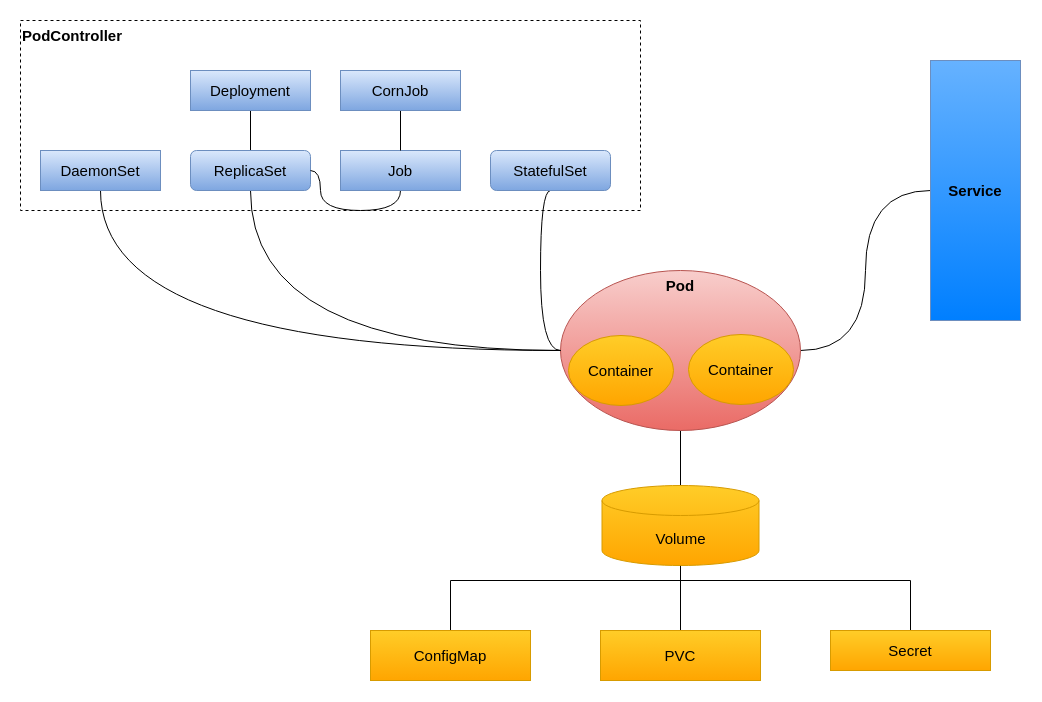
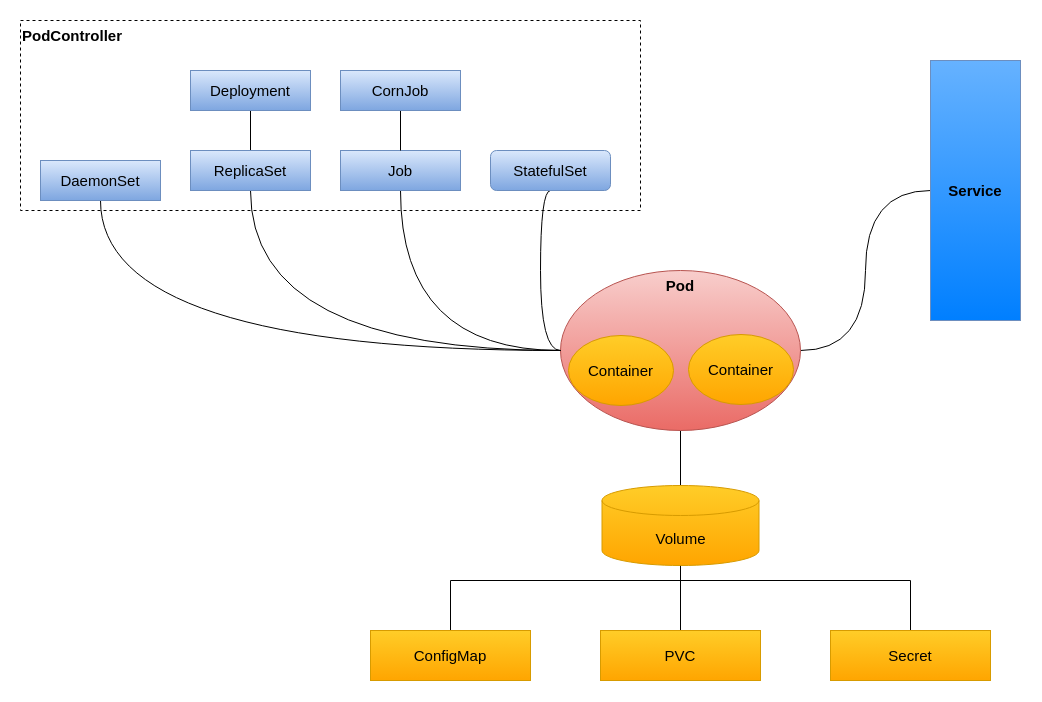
(101, 171) -> (101, 181)
(251, 171) -> (251, 171)
(350, 210) -> (428, 295)
(911, 651) -> (911, 656)
